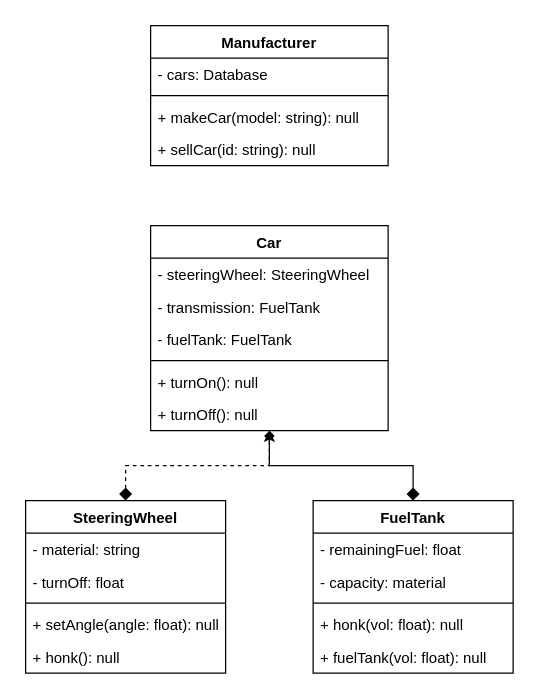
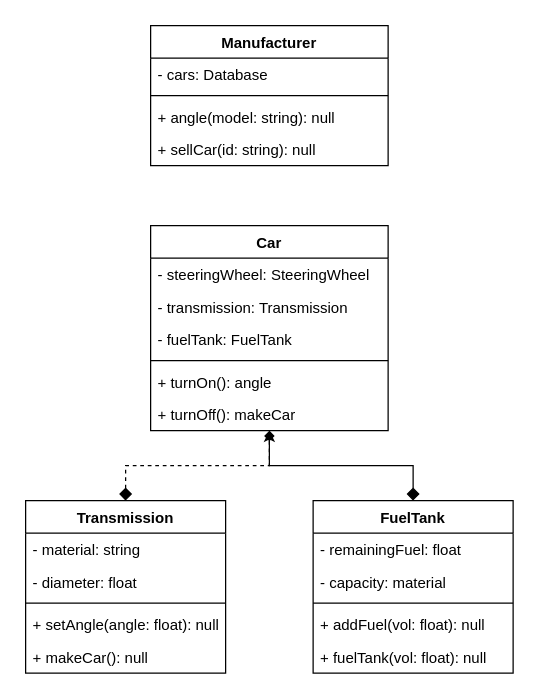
(266, 118) -> (256, 118)
(247, 308) -> (261, 308)
(215, 383) -> (221, 383)
(219, 415) -> (236, 415)
(125, 518) -> (125, 518)
(92, 583) -> (94, 583)
(403, 625) -> (414, 625)
(82, 658) -> (94, 658)
